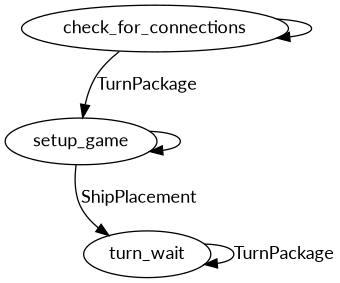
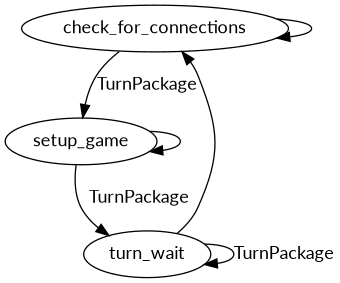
none -> (214, 151)
(139, 198) -> (139, 198)
